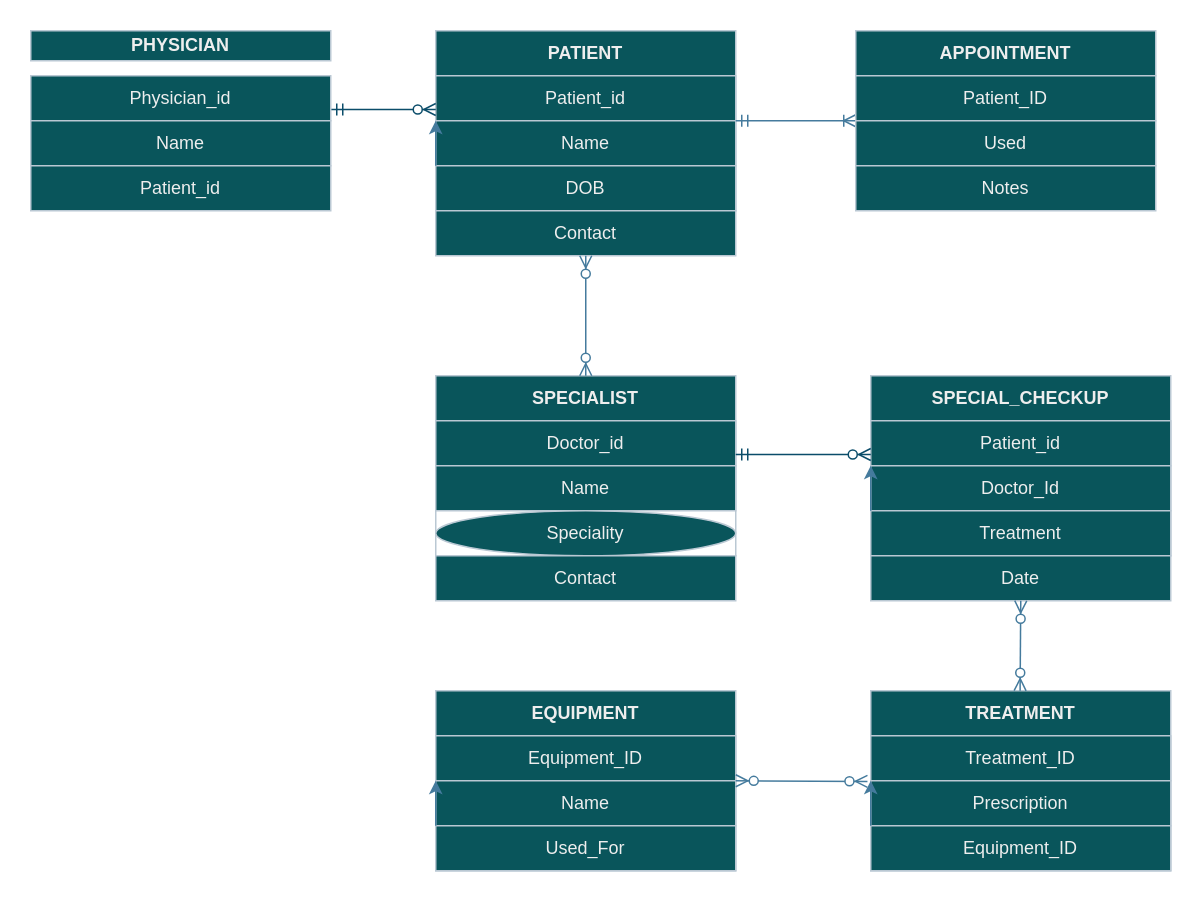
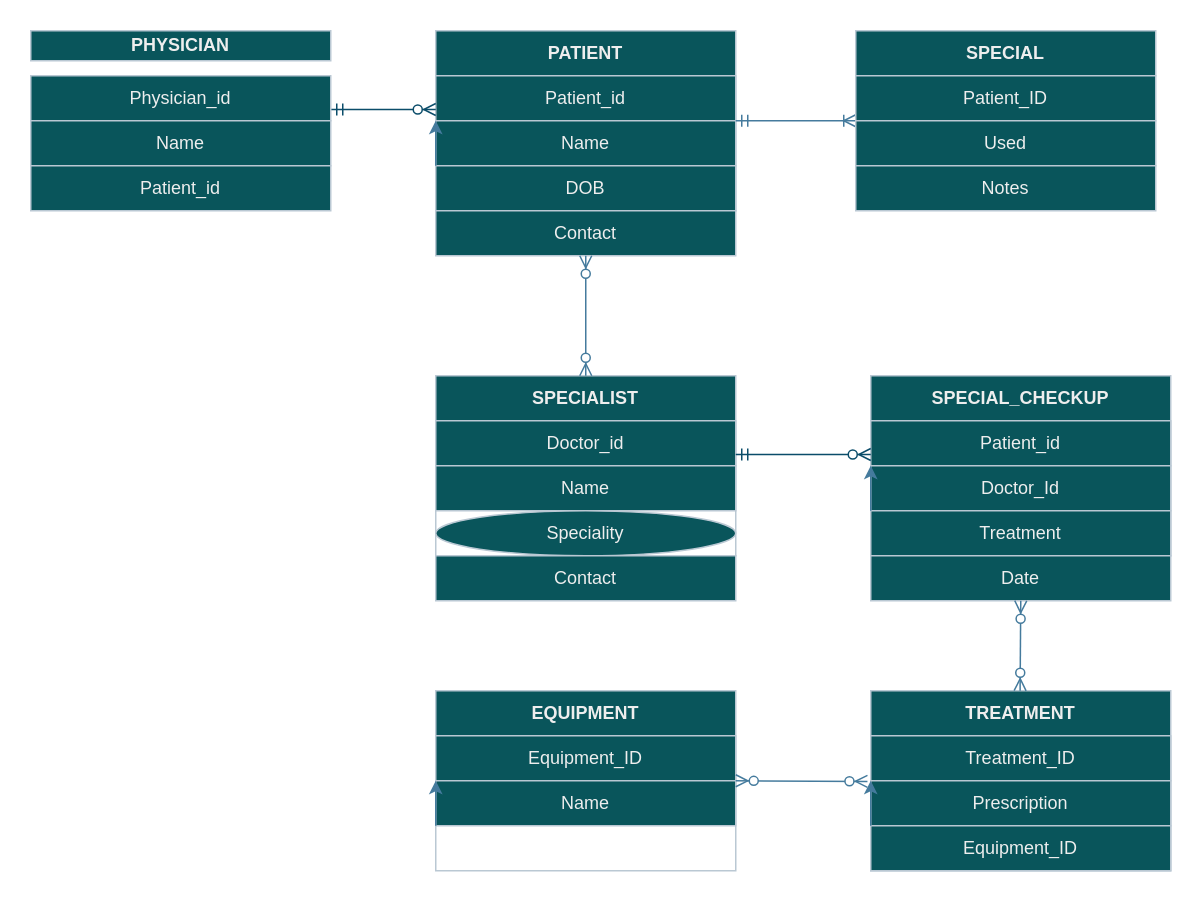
(1006, 53) -> (1006, 53)
(586, 848) -> none
